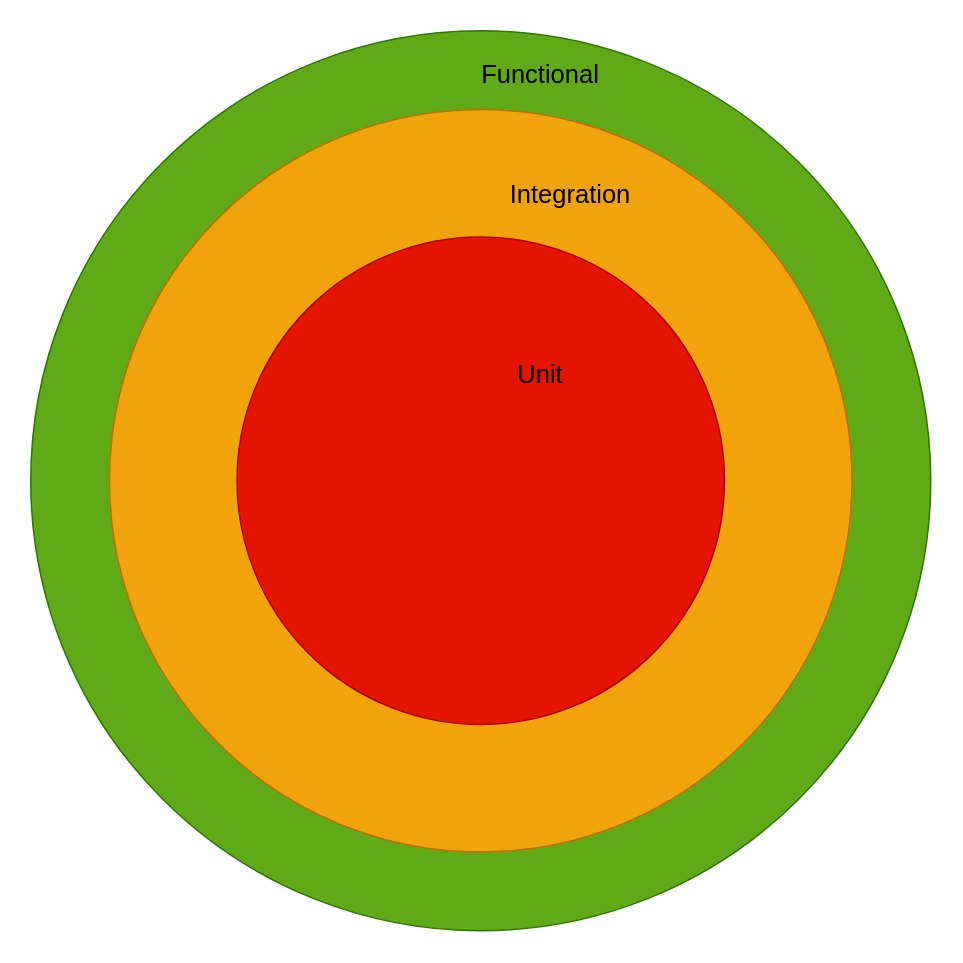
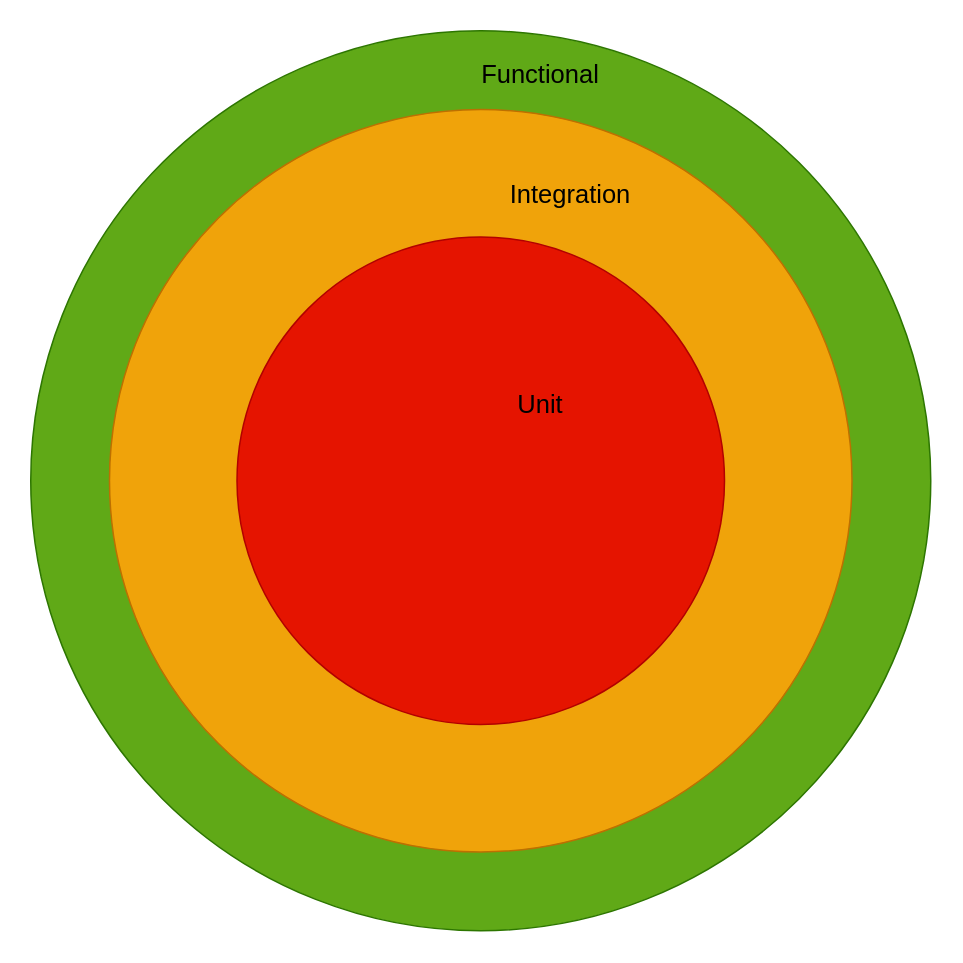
(541, 376) -> (541, 406)
